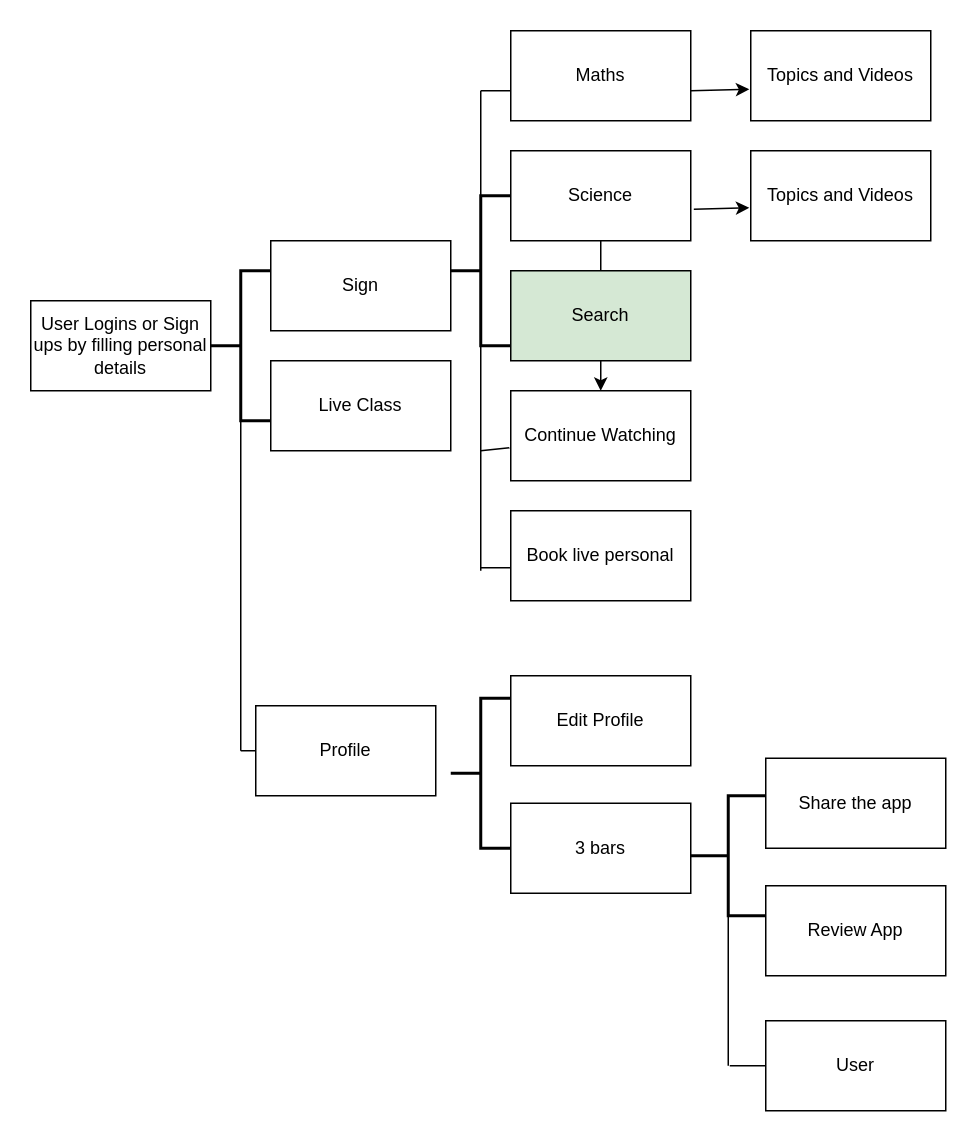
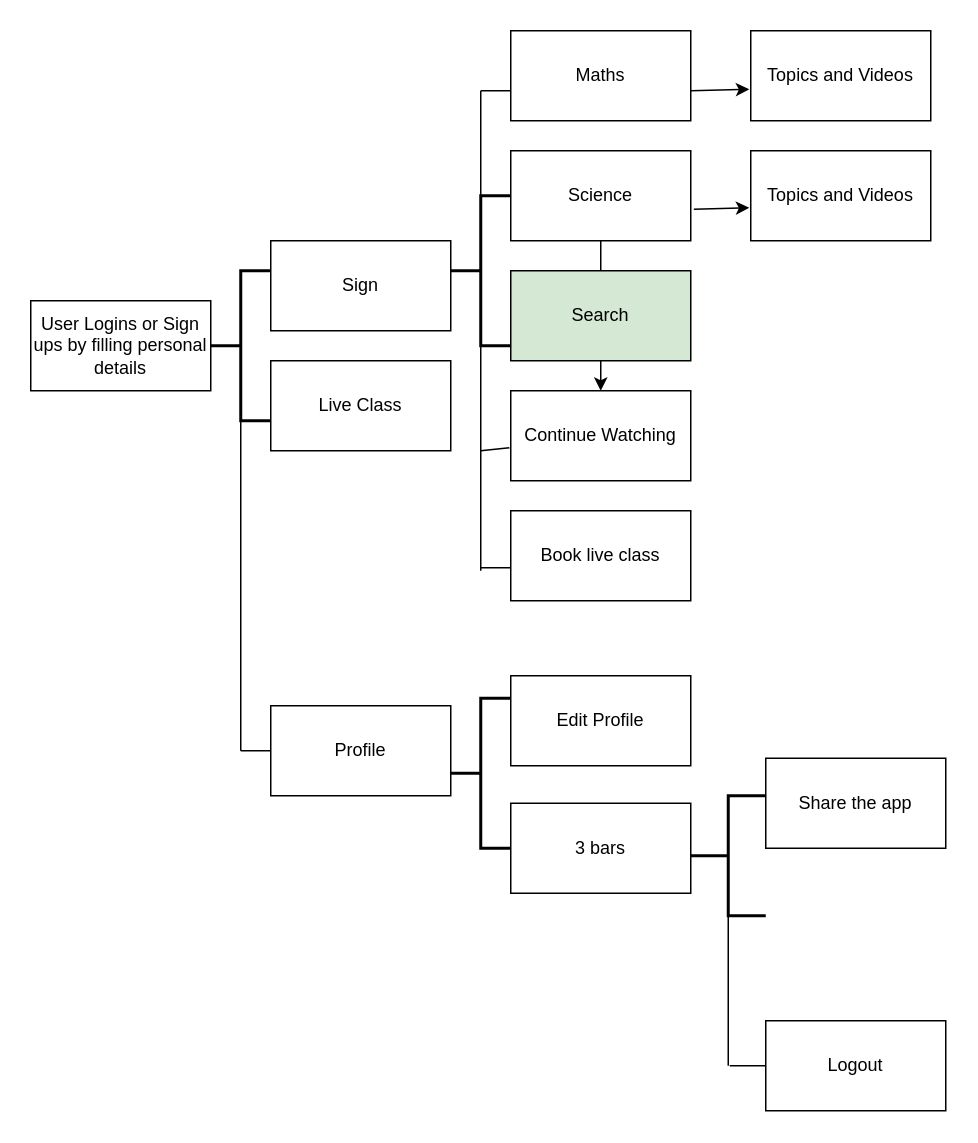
(601, 556) -> (601, 556)
(346, 751) -> (361, 751)
(856, 931) -> none
(856, 1066) -> (856, 1066)
